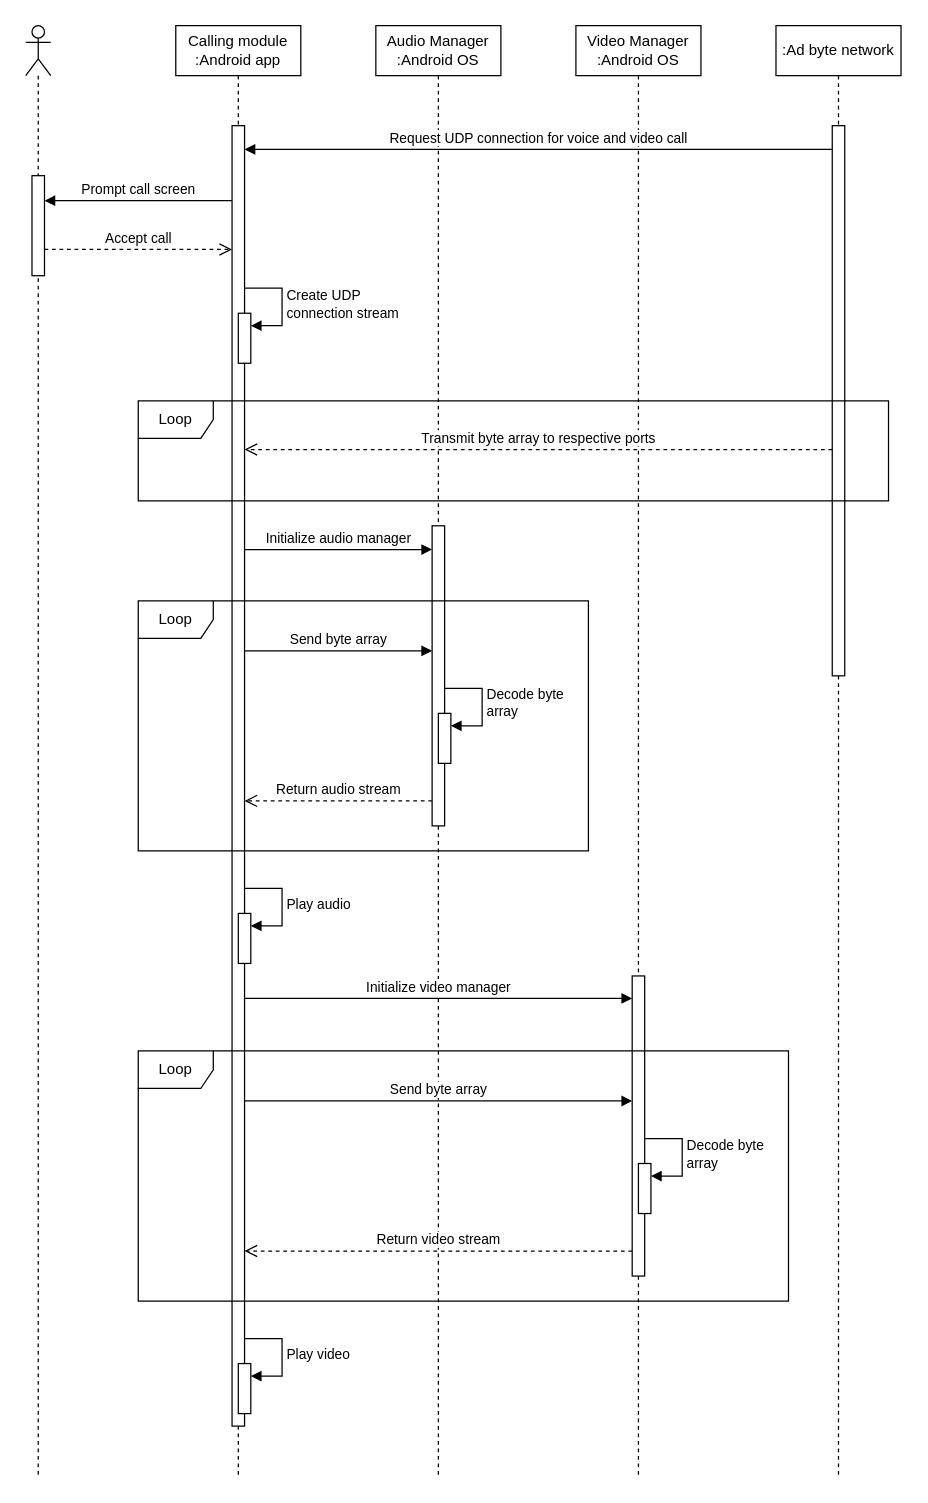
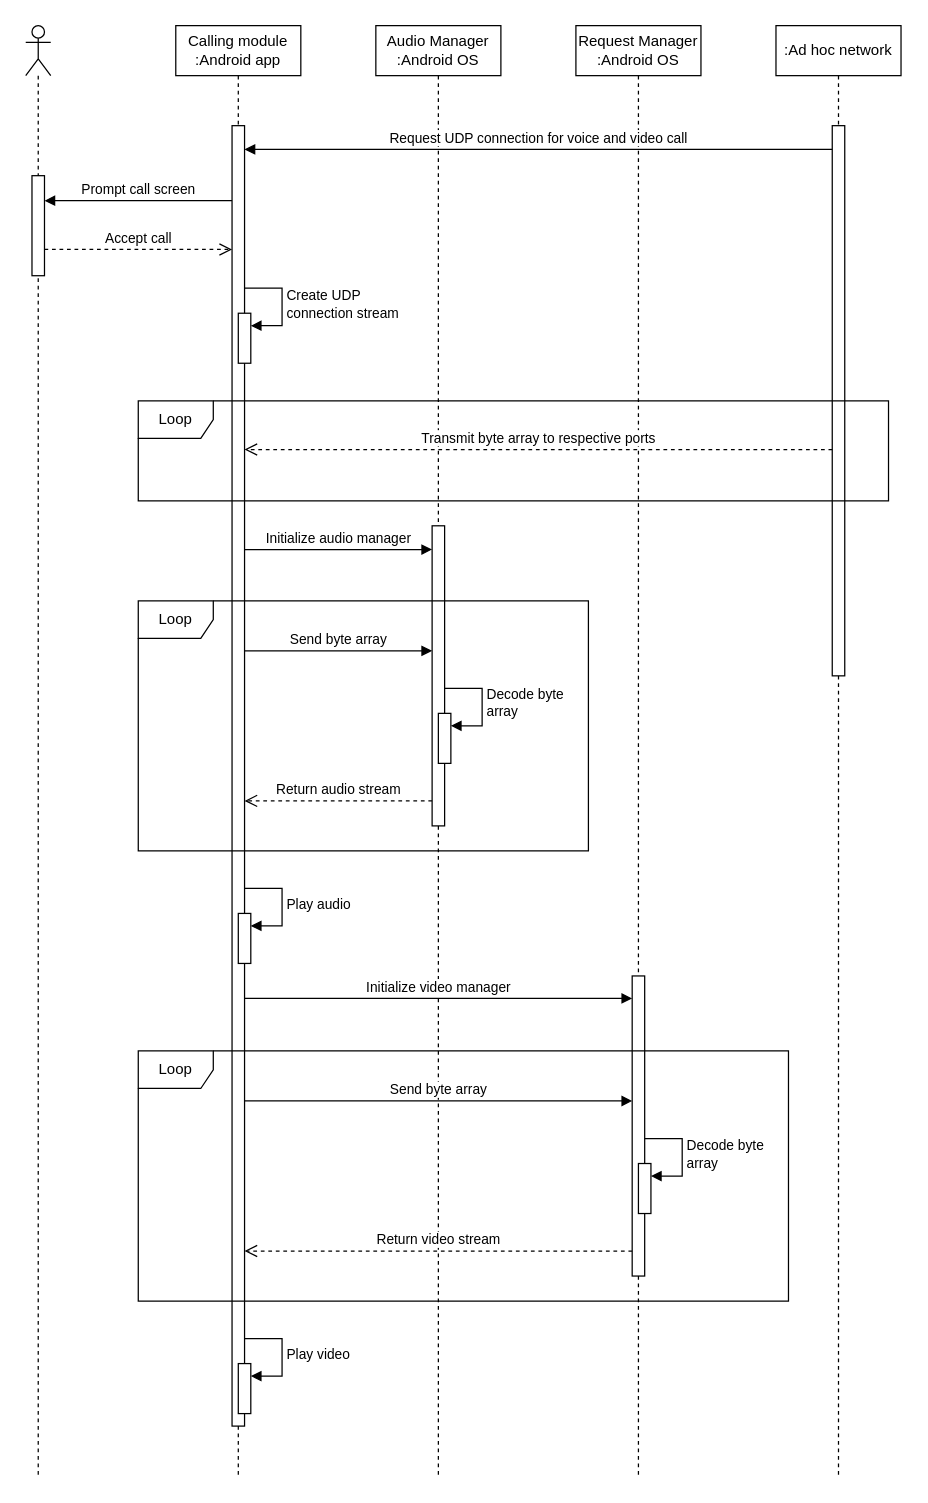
(638, 51) -> (638, 51)
(838, 51) -> (838, 51)
